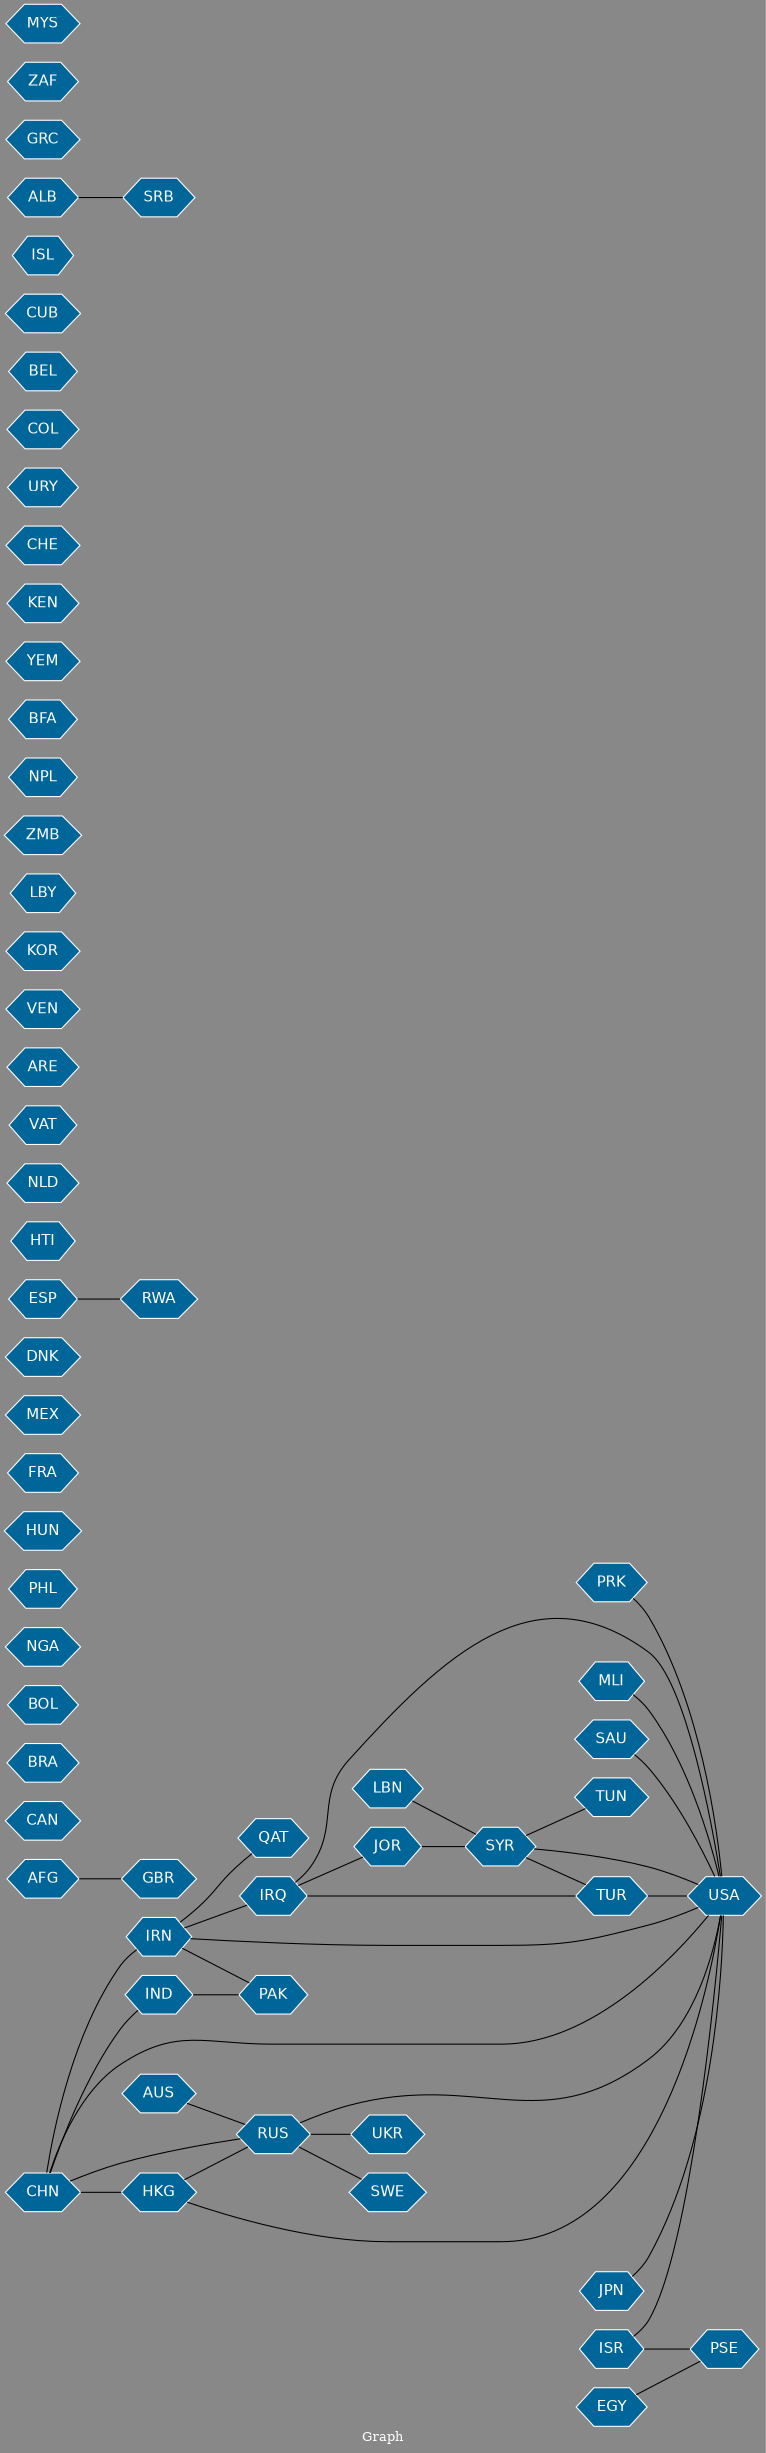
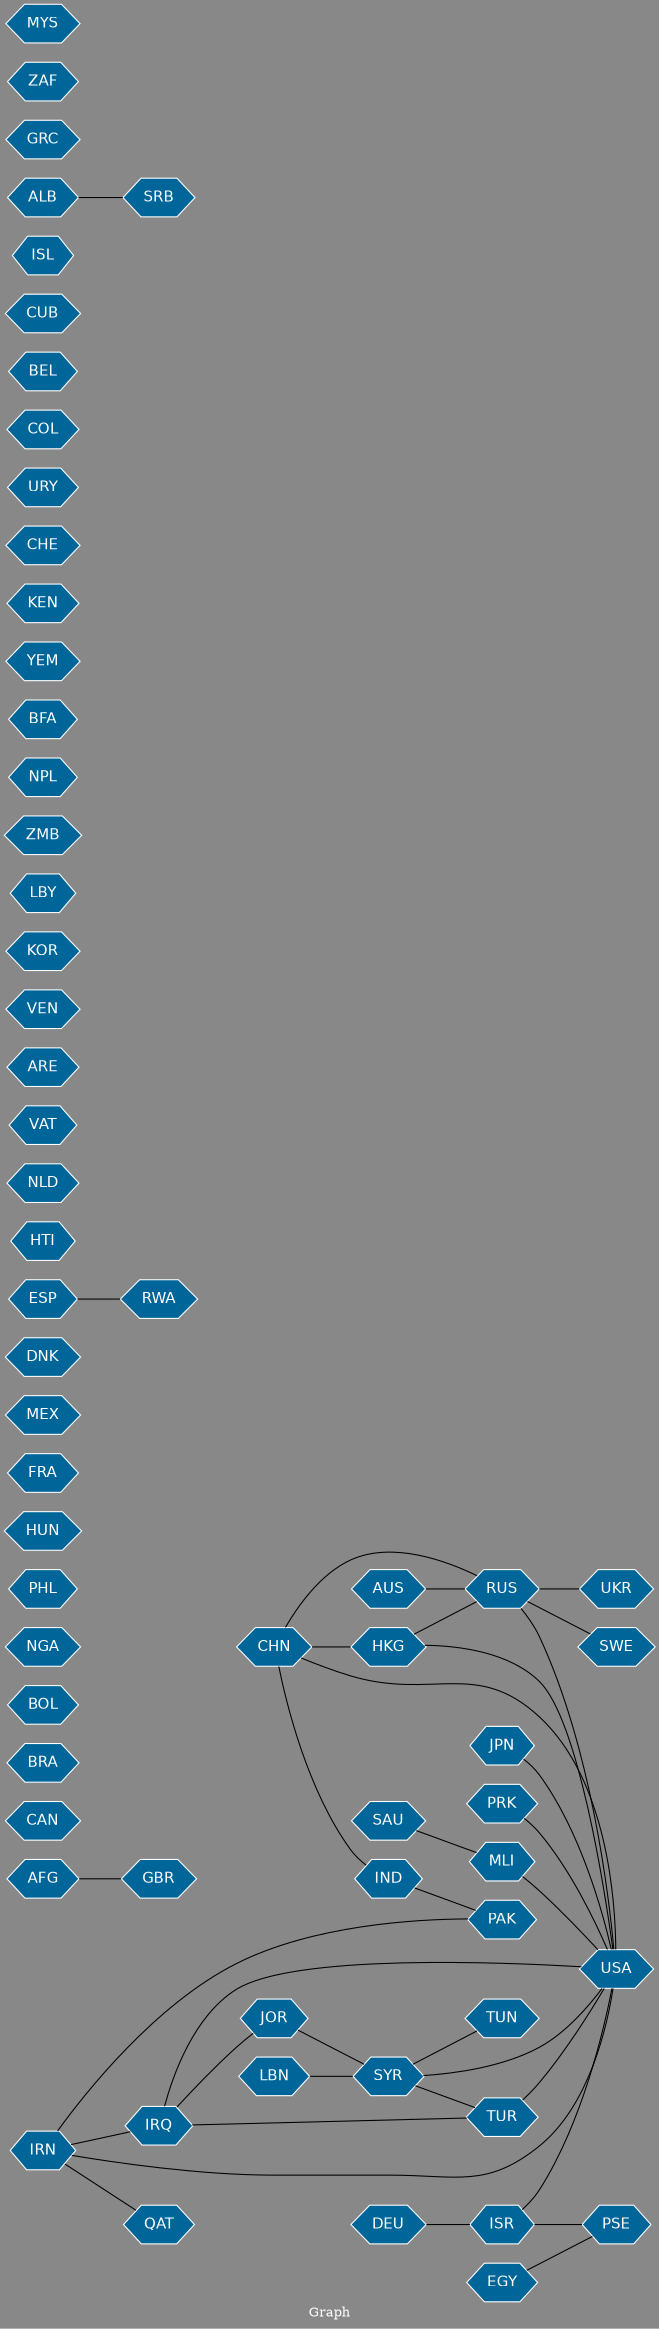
(680, 1812) -> (446, 1842)
(76, 2054) -> none
none -> (389, 2225)
